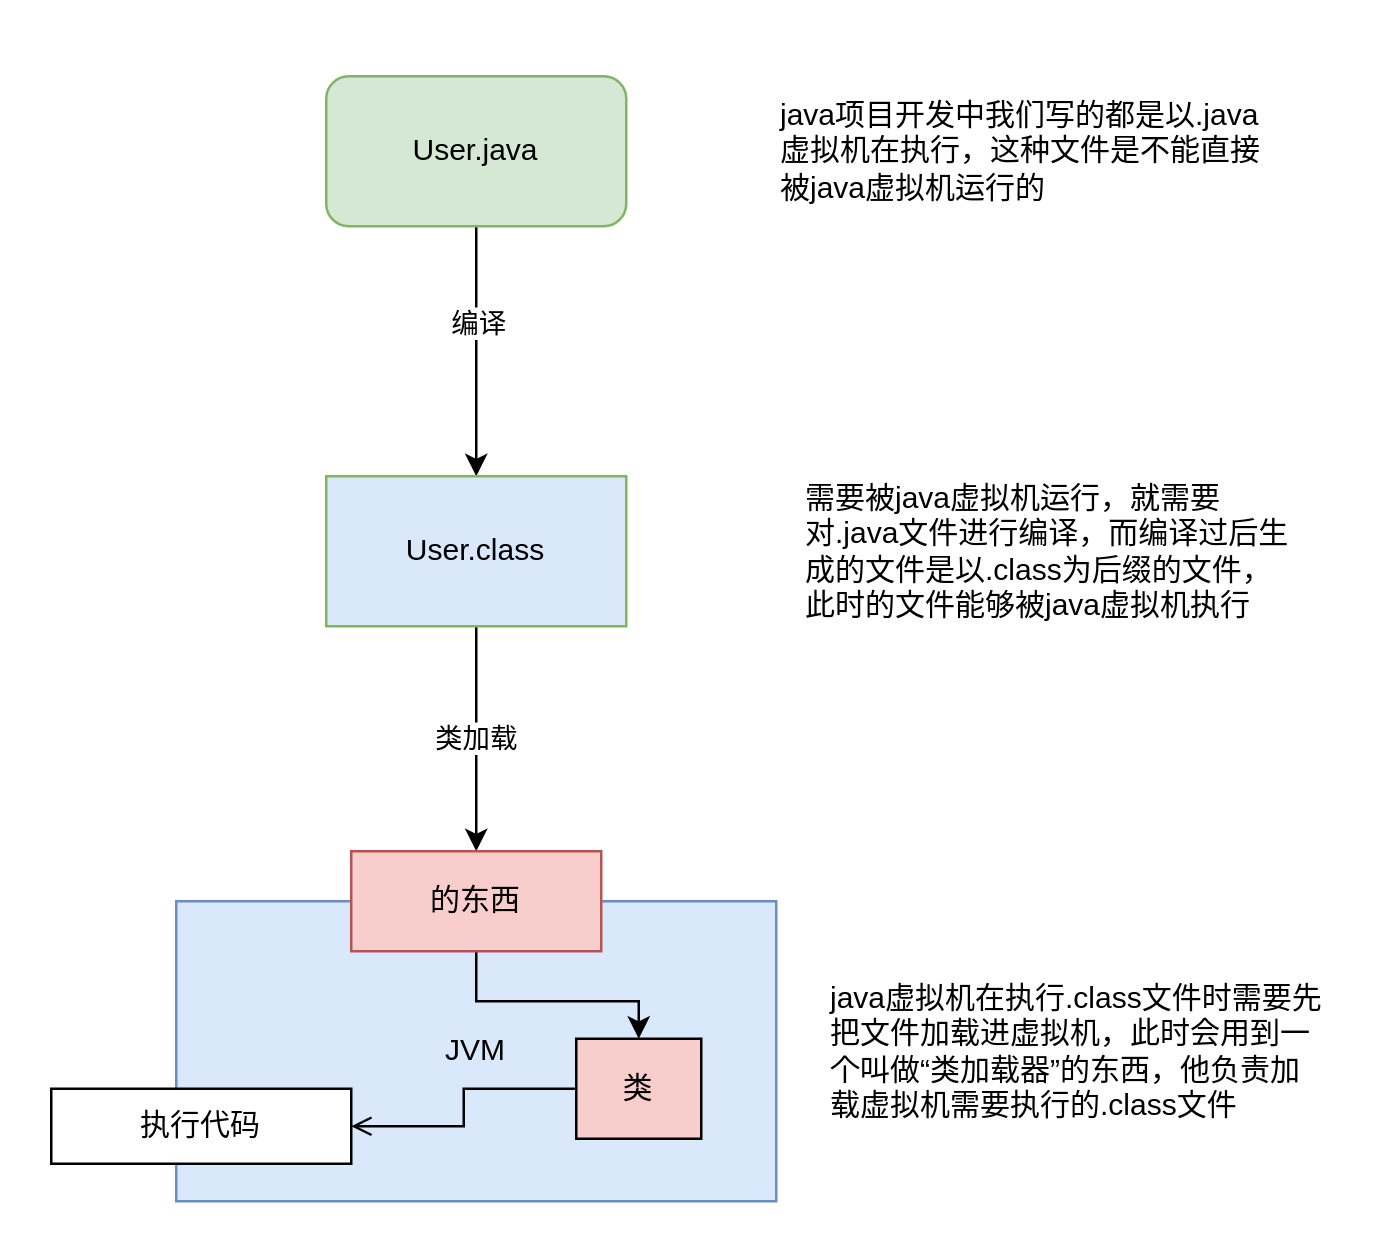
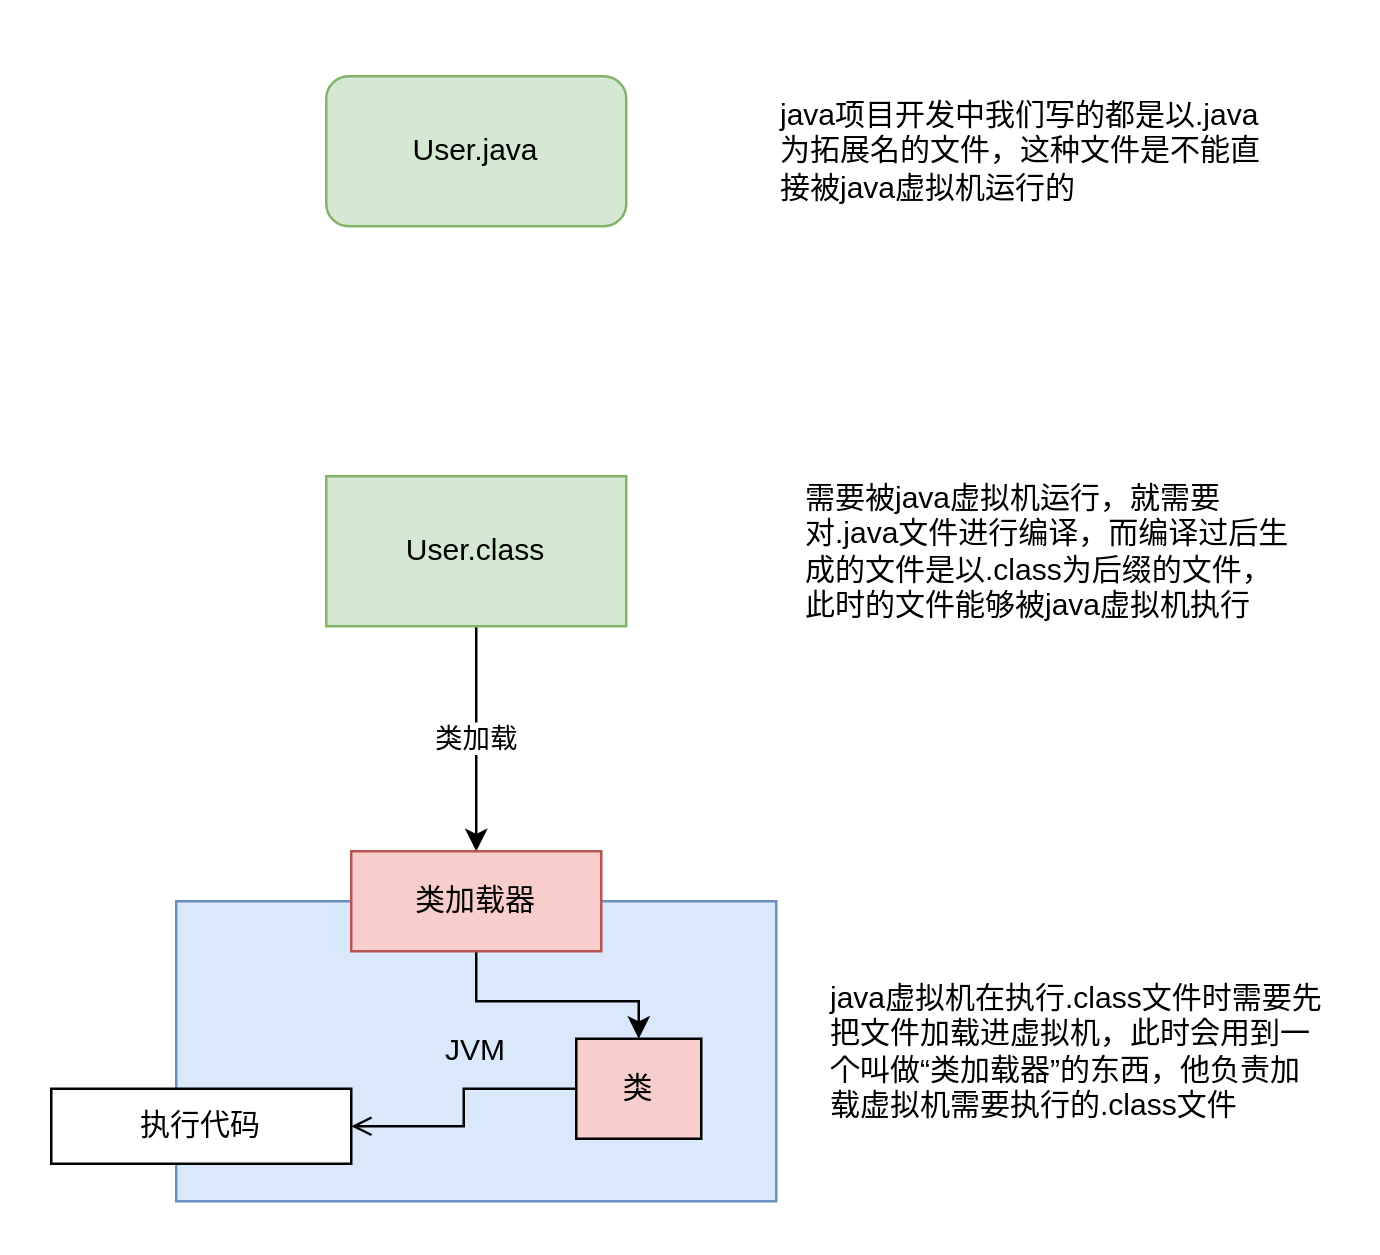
(1029, 151) -> (1029, 151)
(476, 343) -> none
(476, 551) -> (476, 551)
(476, 901) -> (476, 901)
